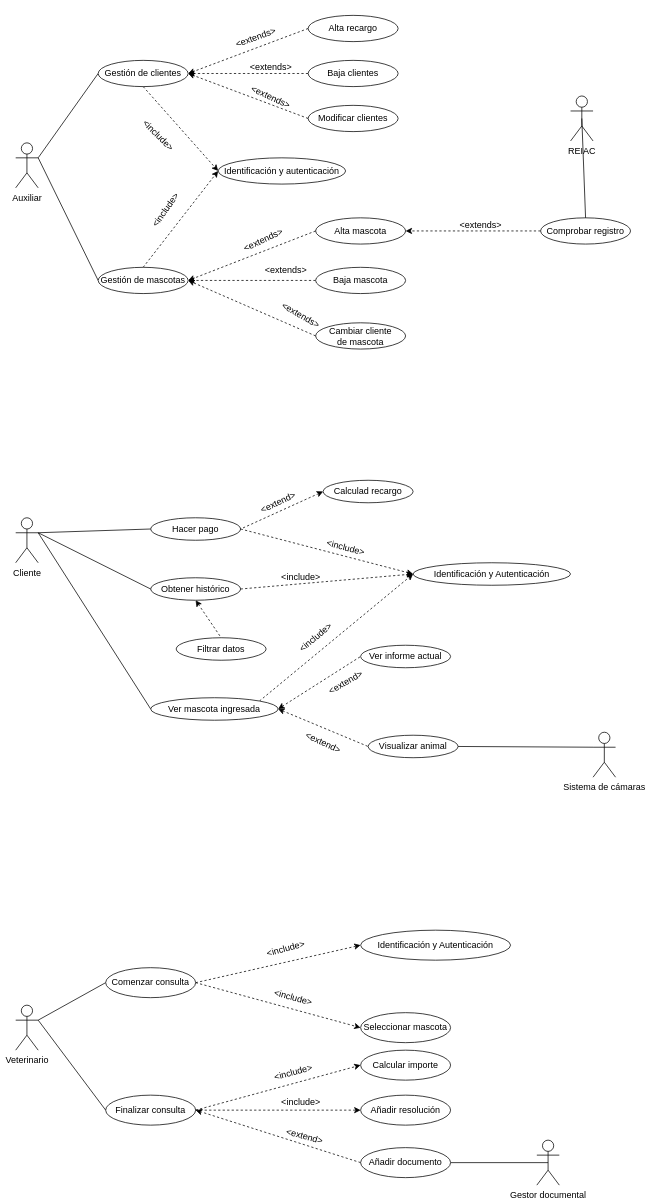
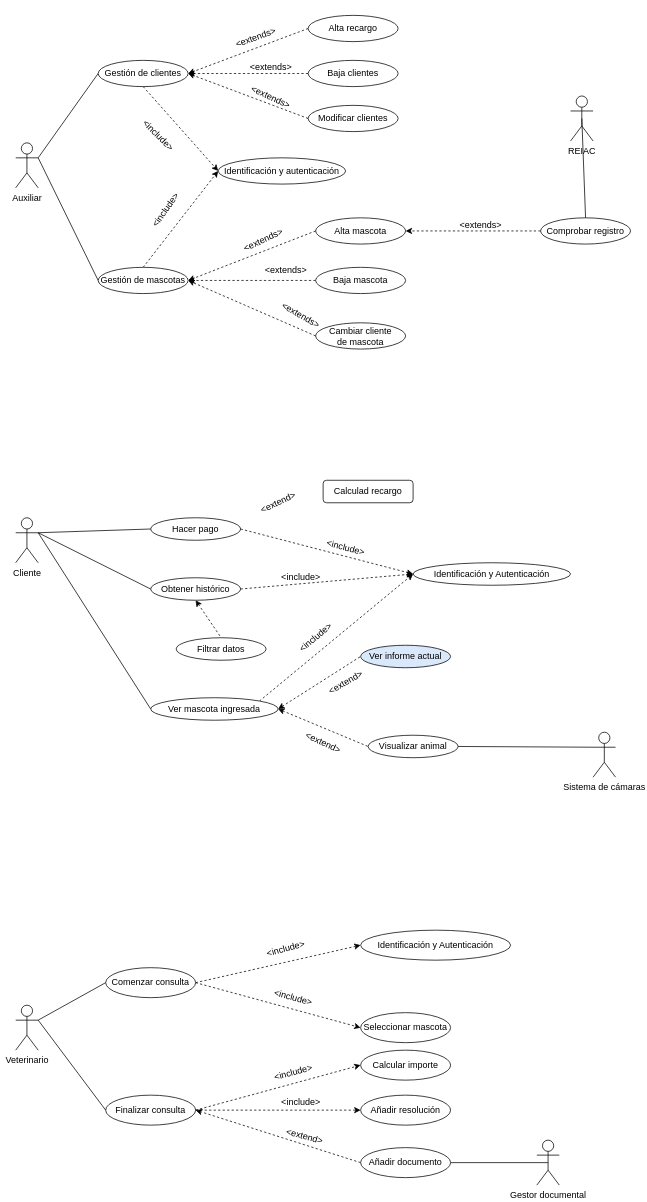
(368, 492) -> (368, 492)
(293, 505) -> none
(405, 657) -> (405, 657)
